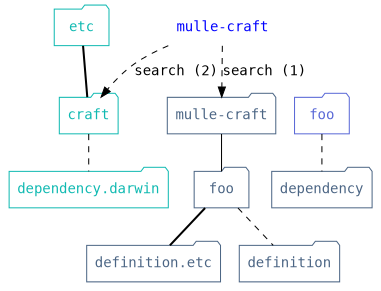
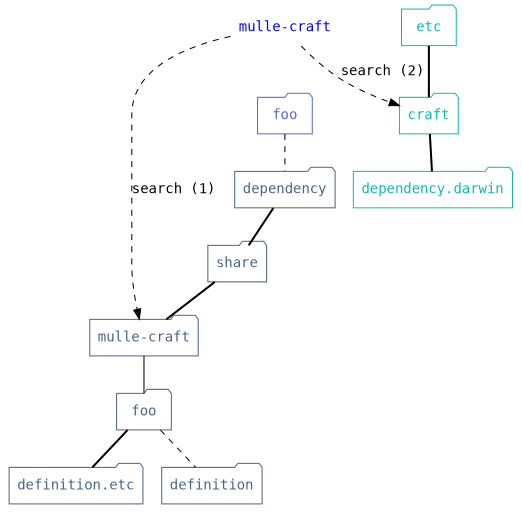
(89, 153) -> (431, 153)
none -> (237, 264)
